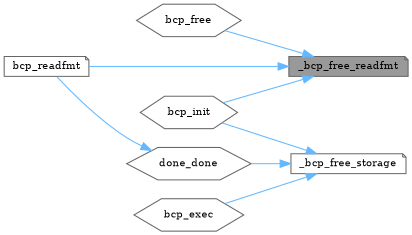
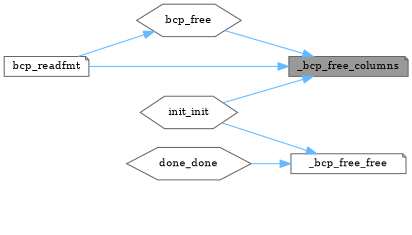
(348, 66) -> (348, 66)
(189, 112) -> (189, 112)
(97, 115) -> (111, 46)
(348, 164) -> (348, 164)
(189, 215) -> none
